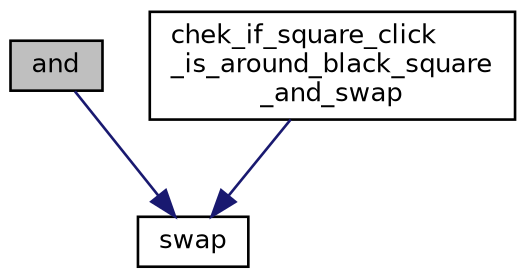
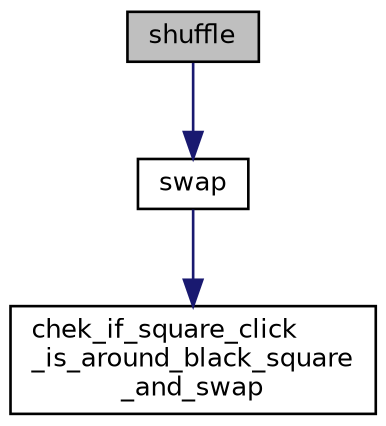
(56, 66) -> (193, 37)
(260, 157) -> (193, 244)
